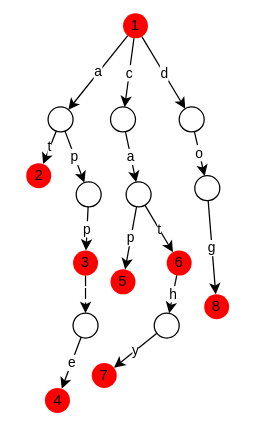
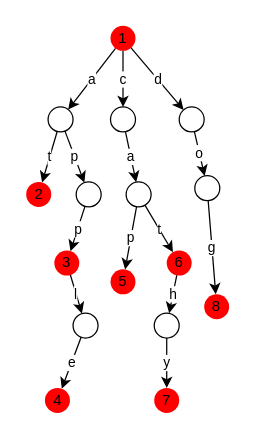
(136, 26) -> (123, 38)
(39, 176) -> (39, 194)
(86, 263) -> (67, 263)
(104, 376) -> (167, 401)
